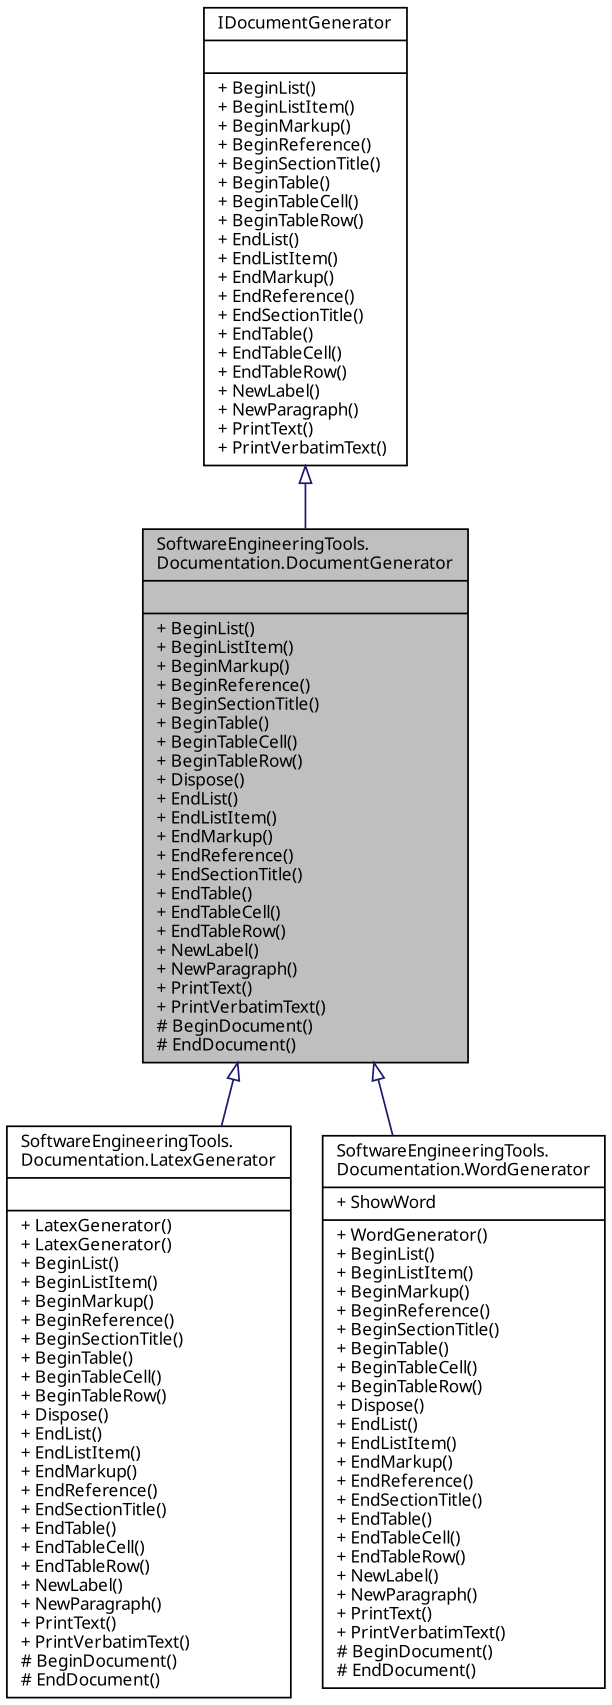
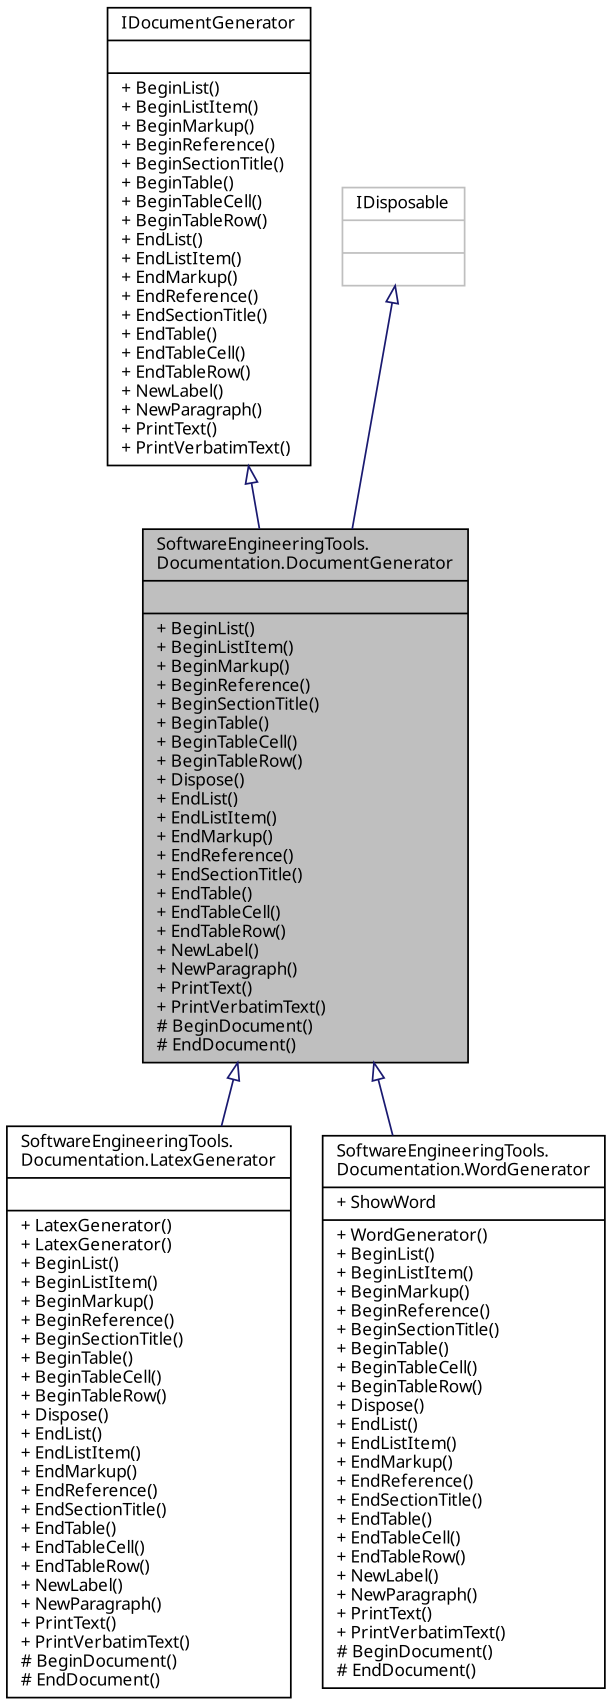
none -> (404, 237)
